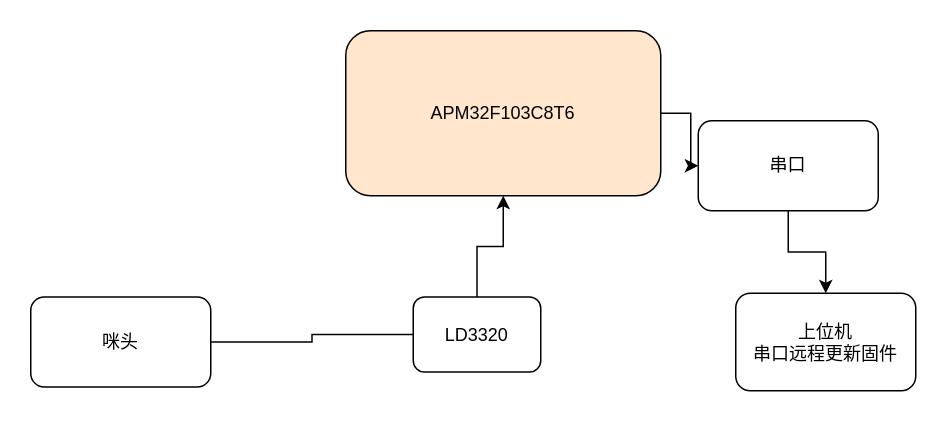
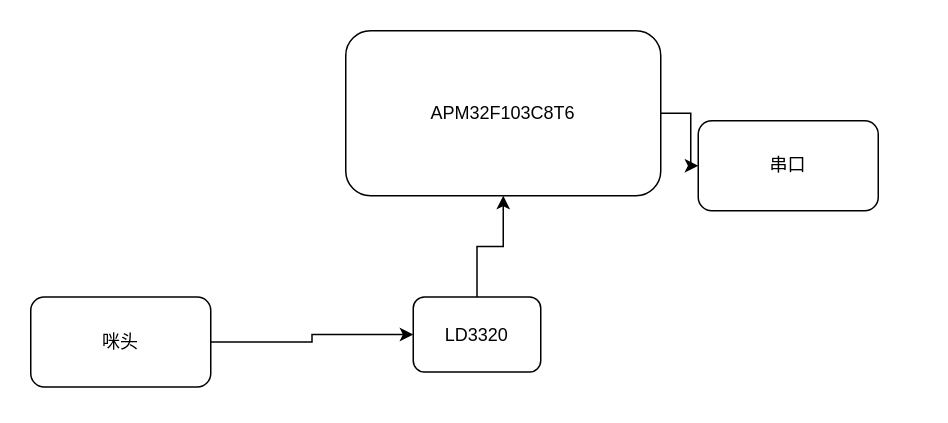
(503, 113) -> (503, 113)
(801, 252) -> none
(406, 335) -> (402, 335)
(826, 342) -> none
